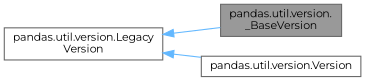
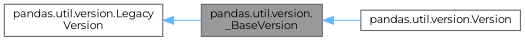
(187, 56) -> (347, 20)
